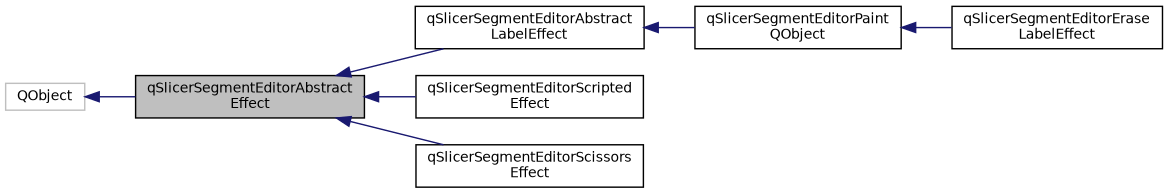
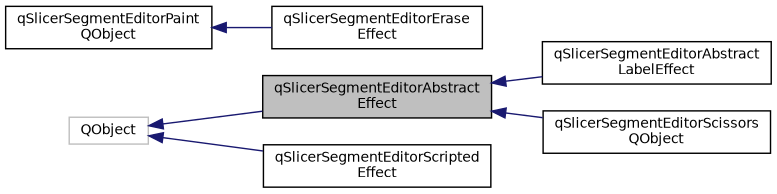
(677, 28) -> none
(1057, 28) -> (377, 28)
(397, 97) -> (213, 144)
(530, 166) -> (657, 132)
